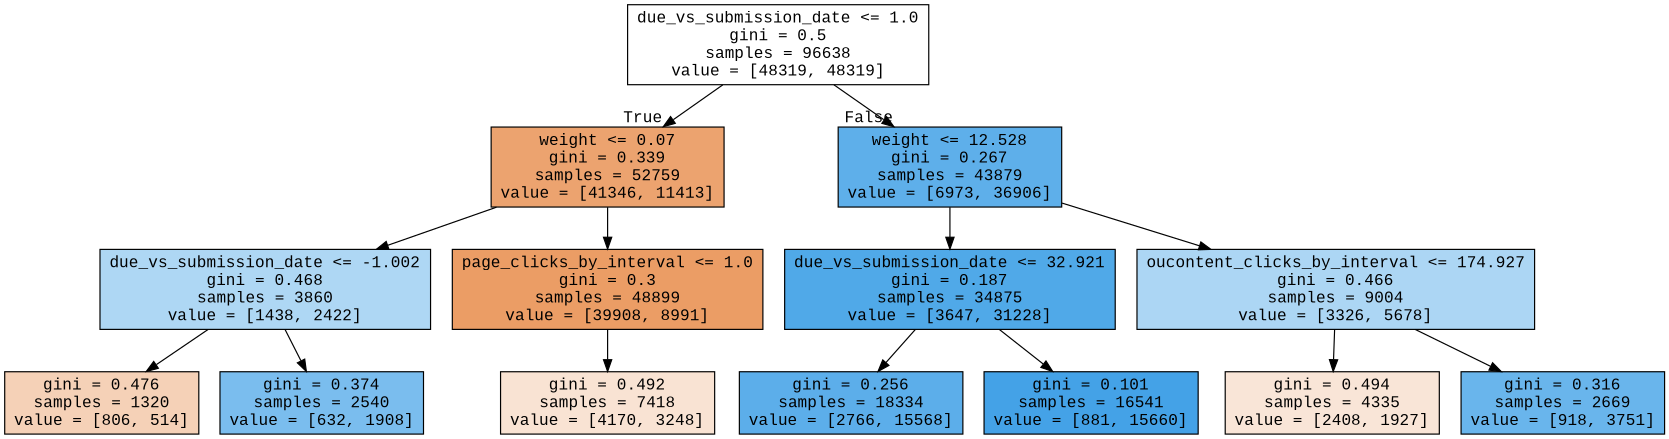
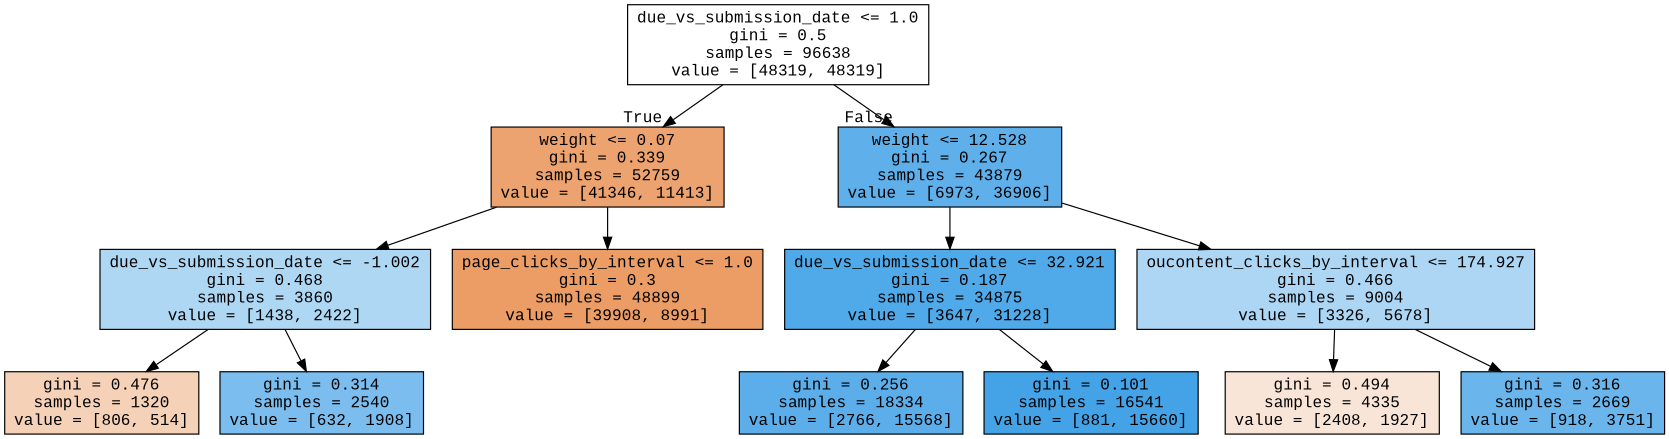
(322, 403) -> (322, 403)
(608, 403) -> none
